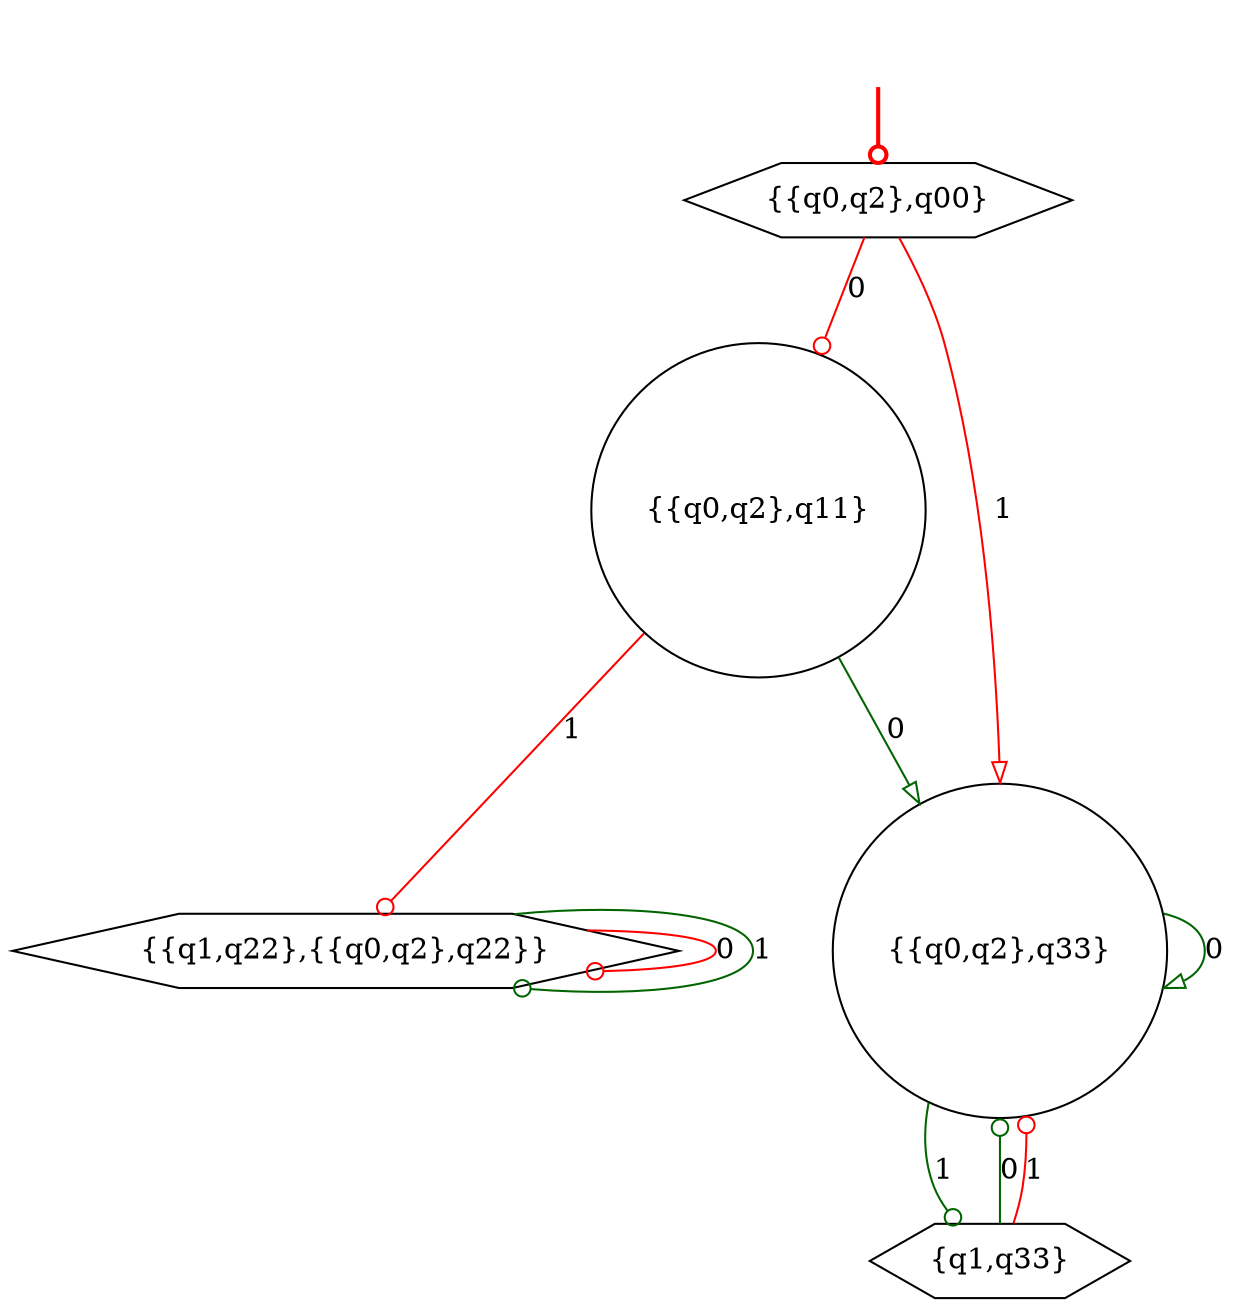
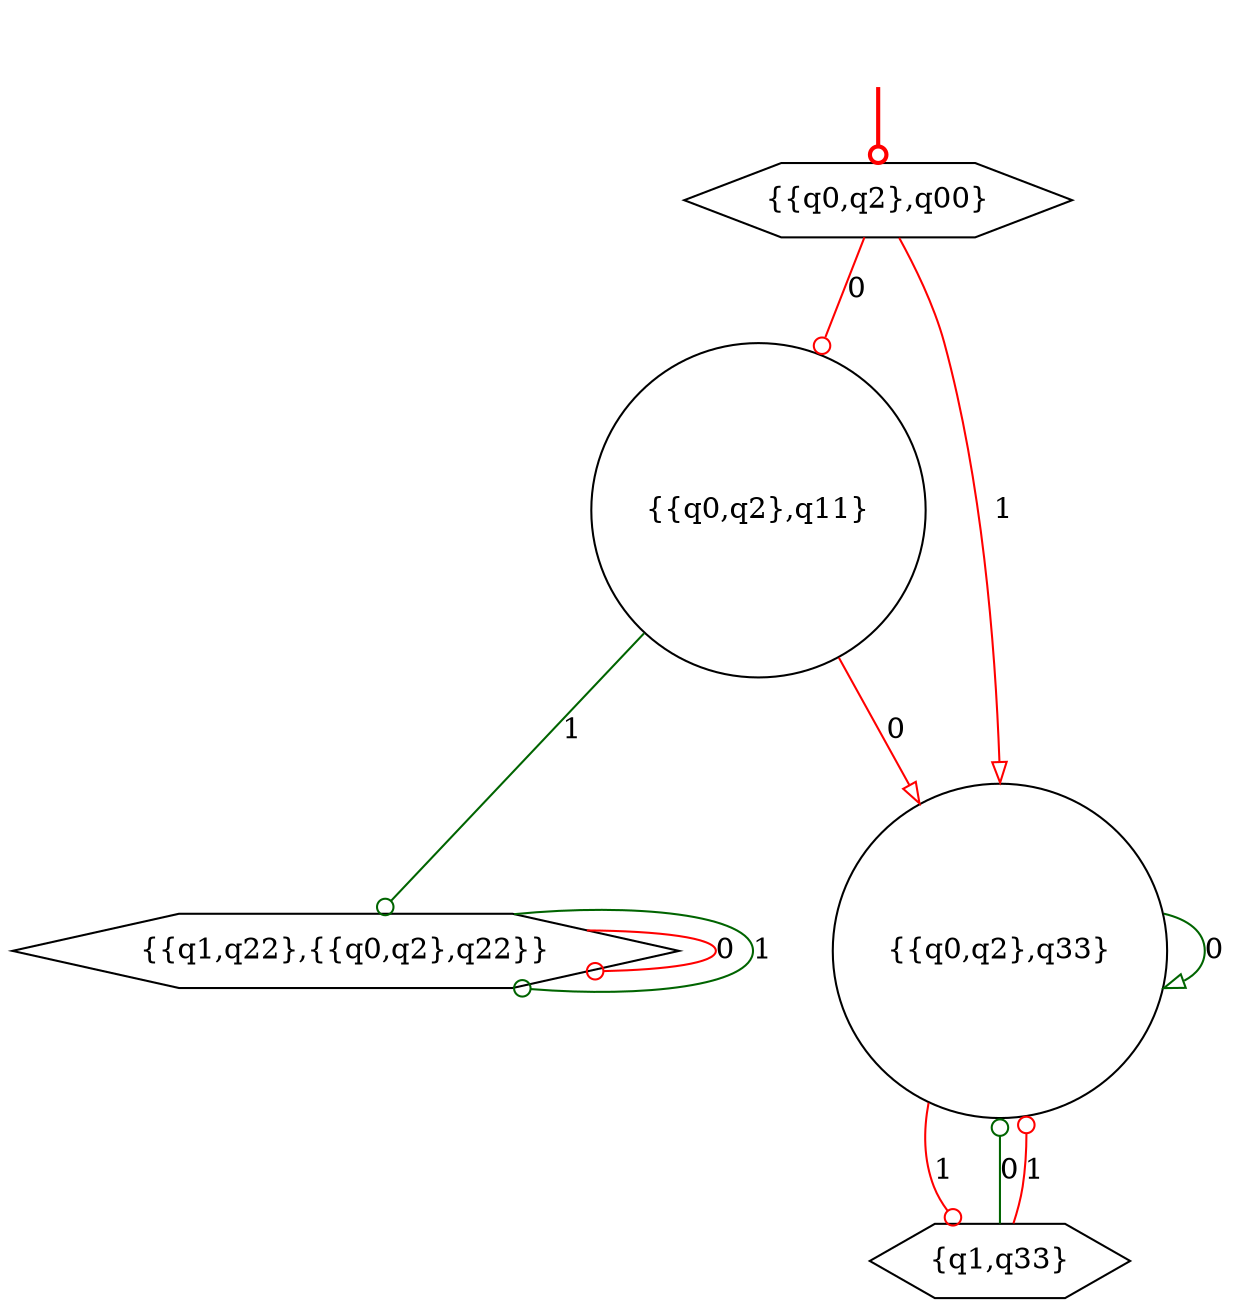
(874, 721) -> (874, 721)
(518, 767) -> (518, 767)
(927, 1159) -> (927, 1159)
